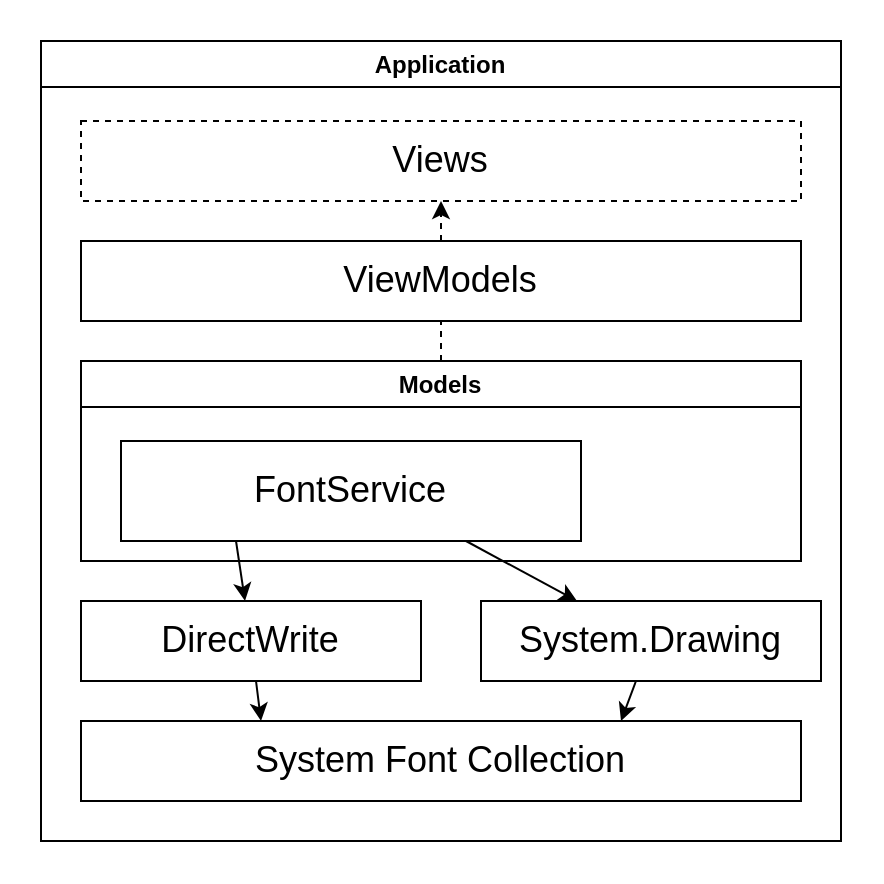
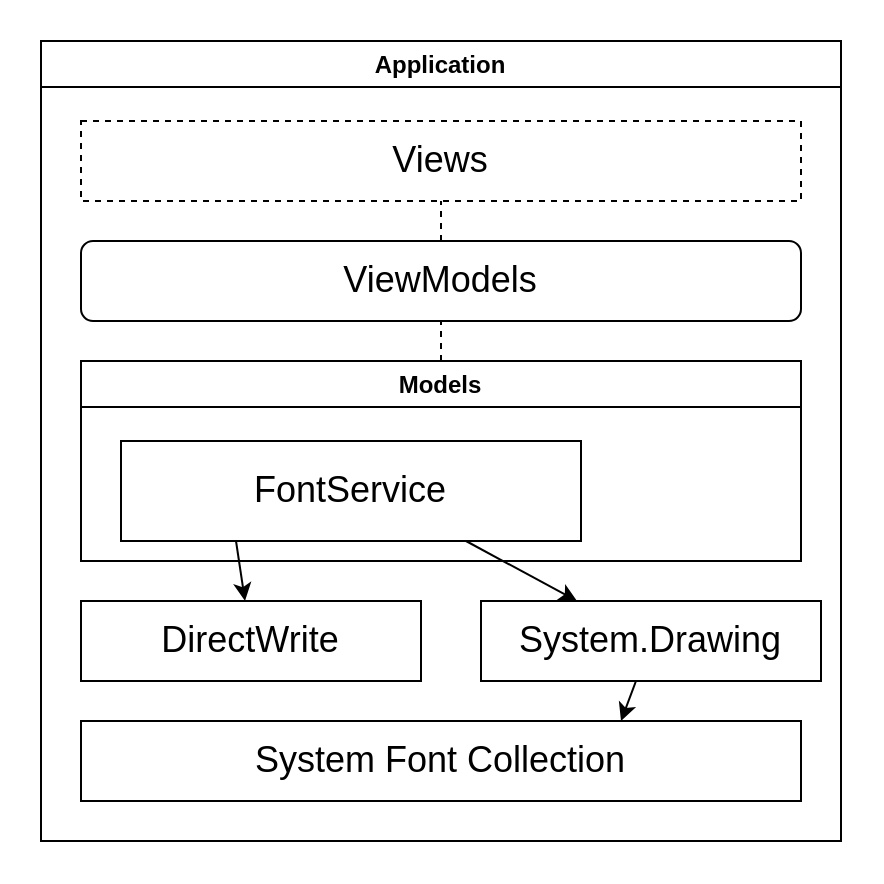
(441, 216) -> (441, 209)
(441, 281) -> (441, 281)
(258, 694) -> none
